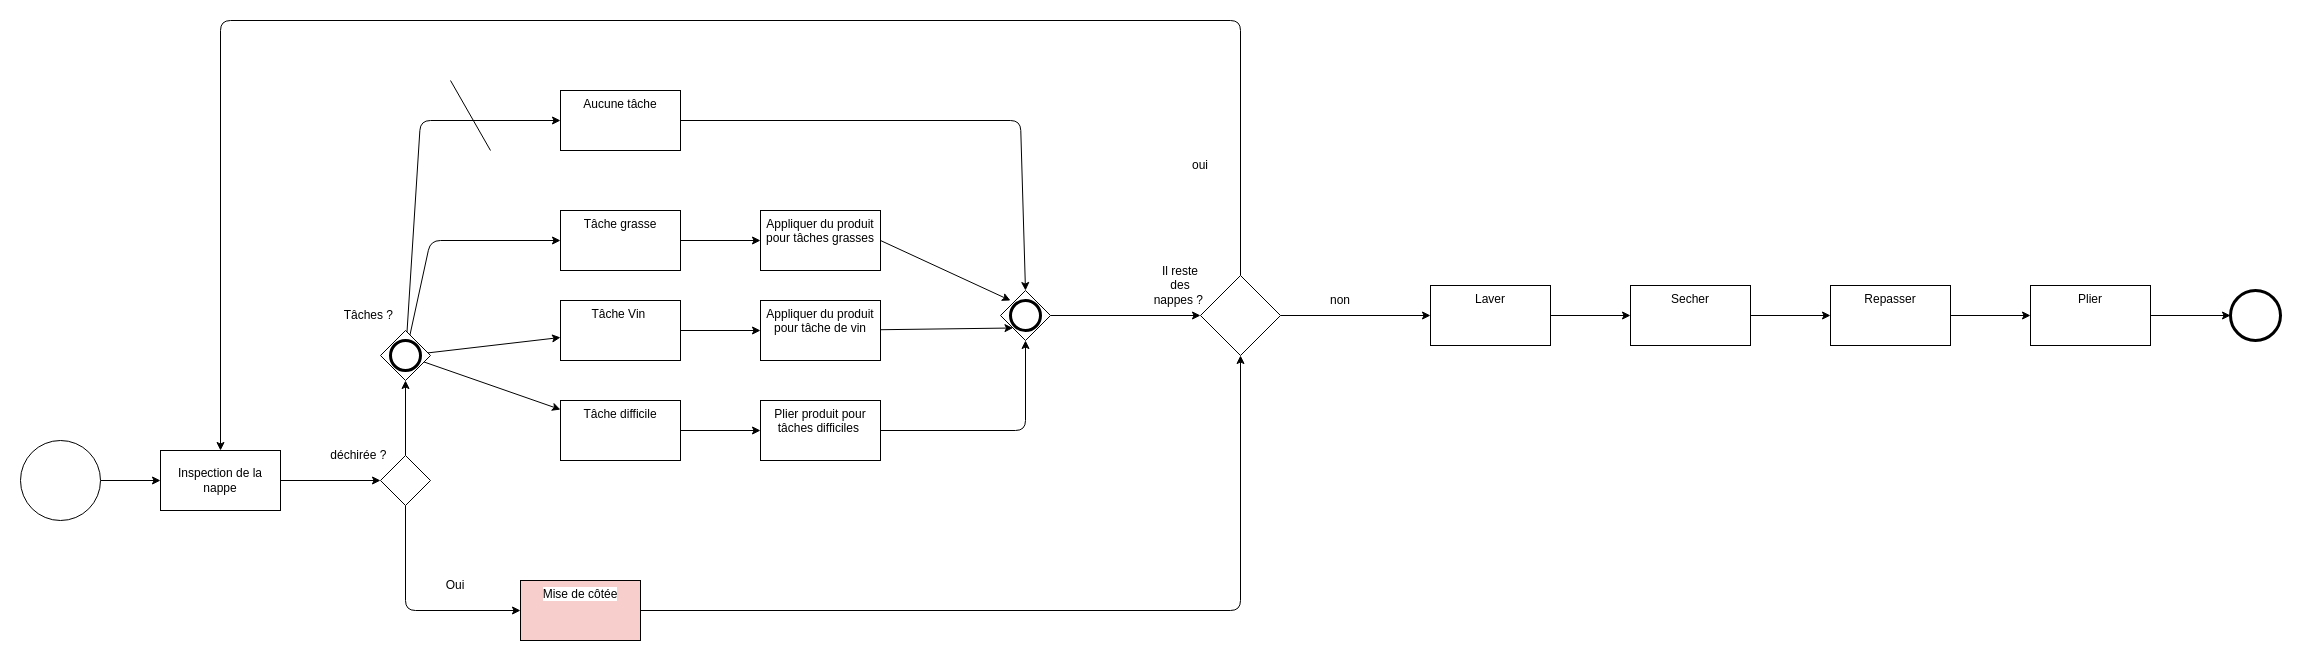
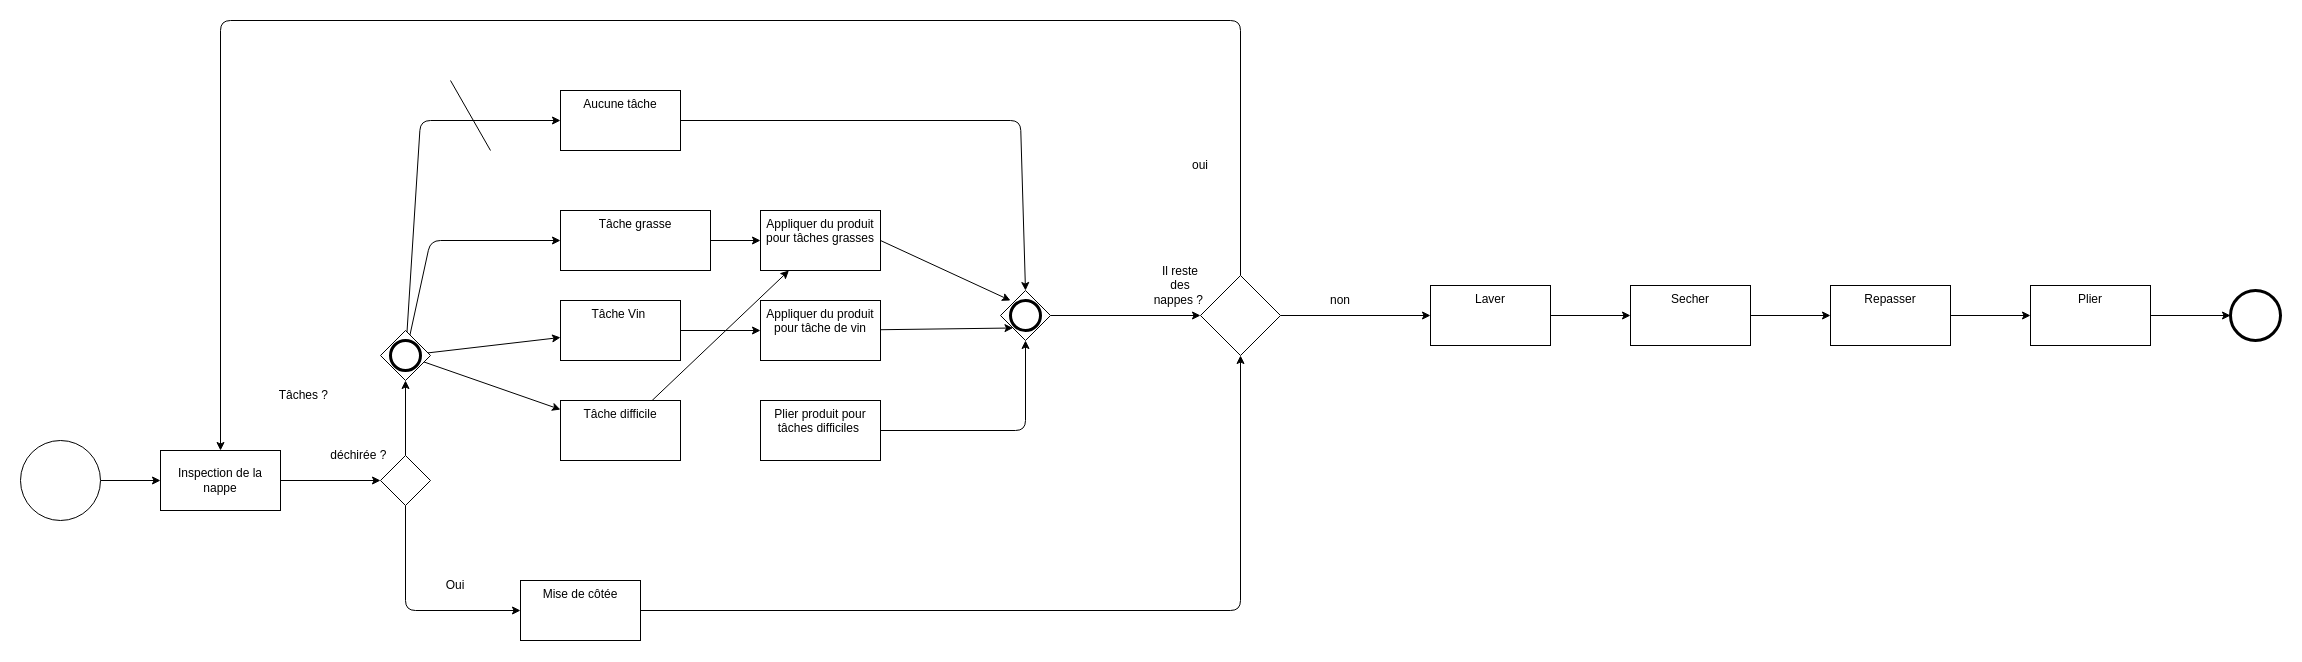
(621, 241) -> (636, 241)
(371, 316) -> (306, 396)
(717, 431) -> (718, 338)
(581, 611) -> (581, 611)
